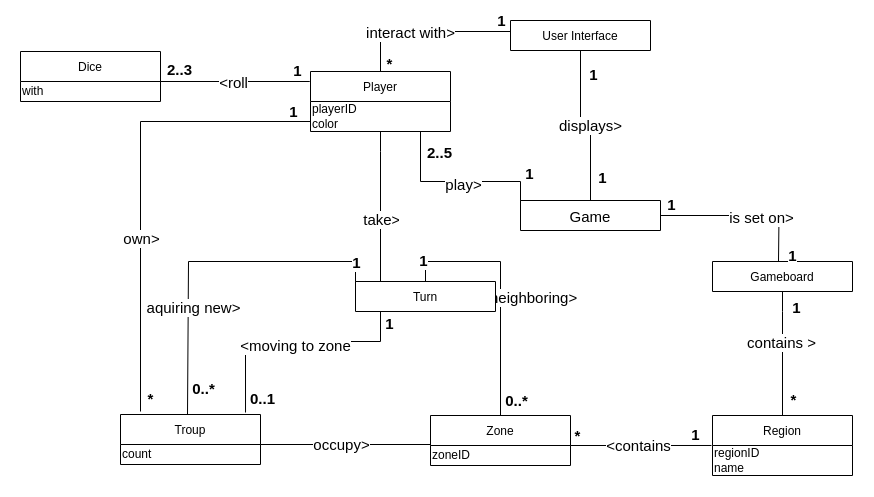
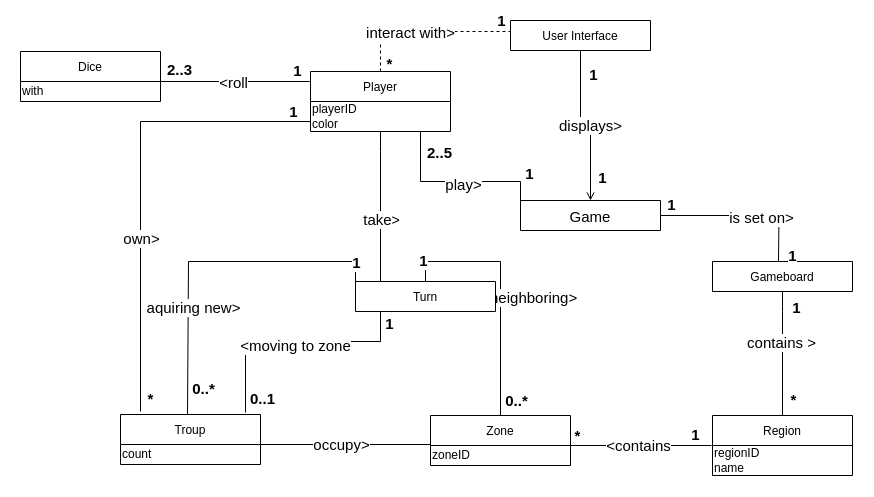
(484, 32) -> (484, 32)
(591, 195) -> (591, 195)
